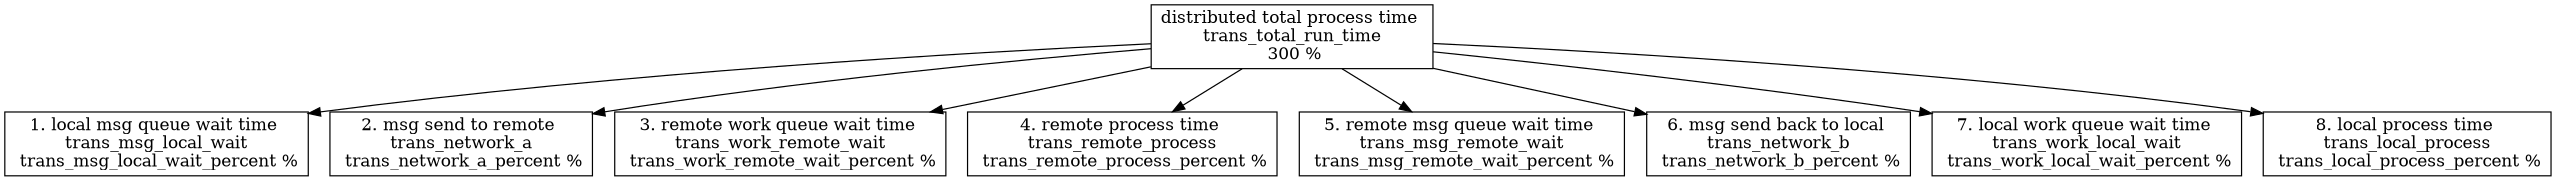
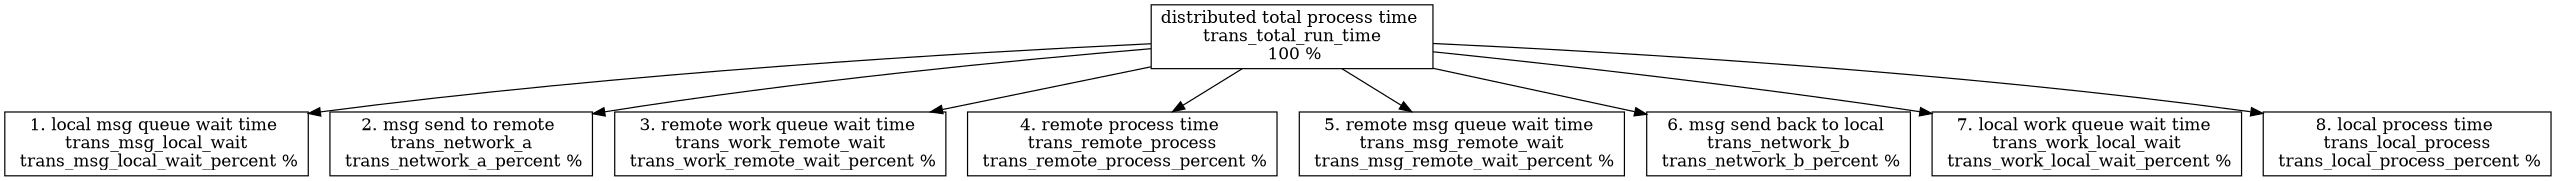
(1292, 37) -> (1292, 37)
